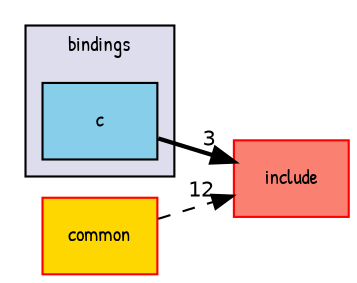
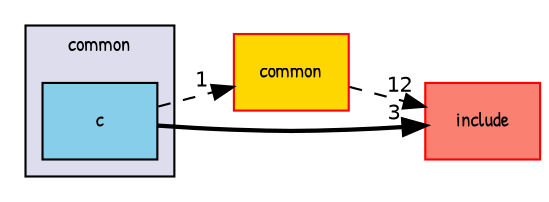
(100, 46) -> (100, 46)
none -> (188, 99)
